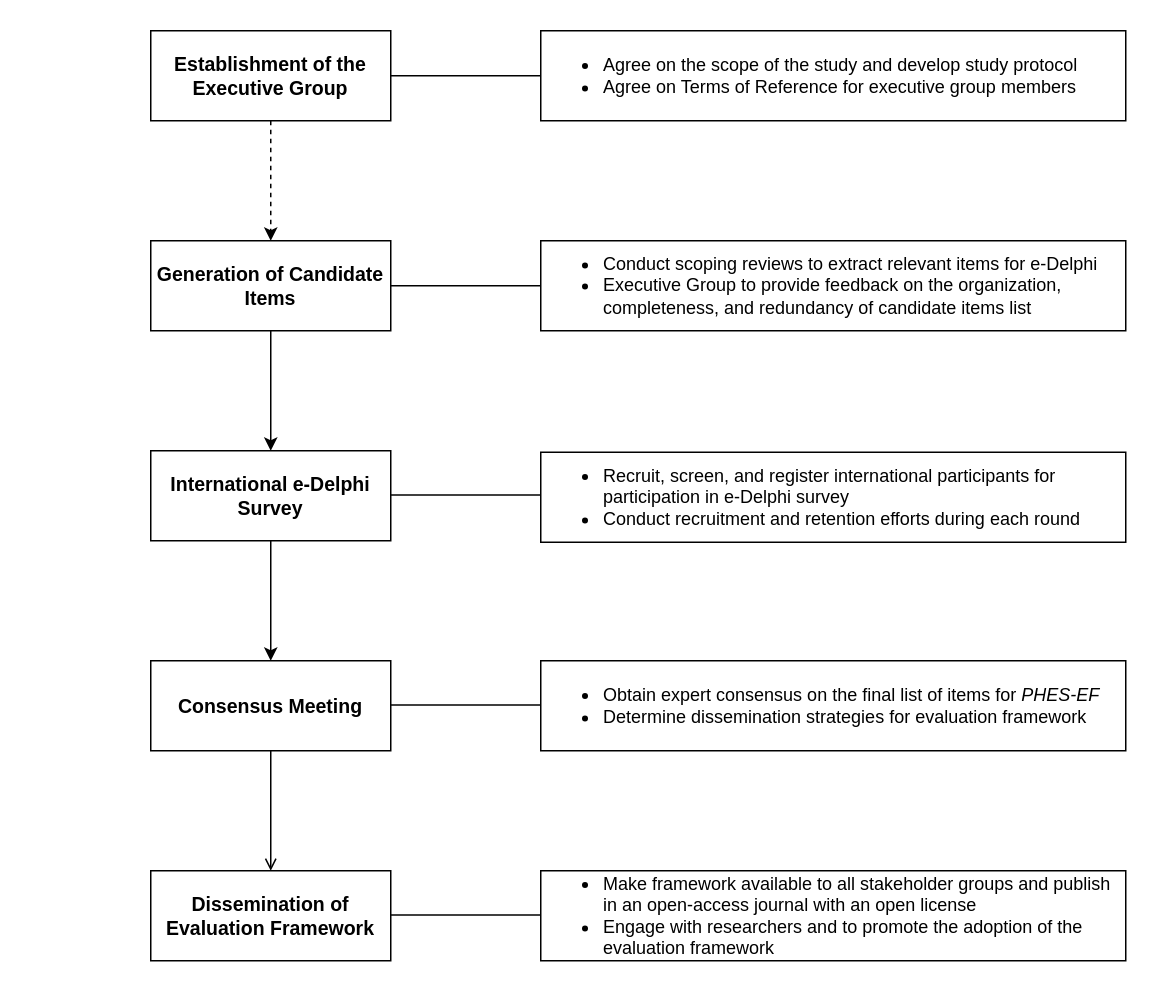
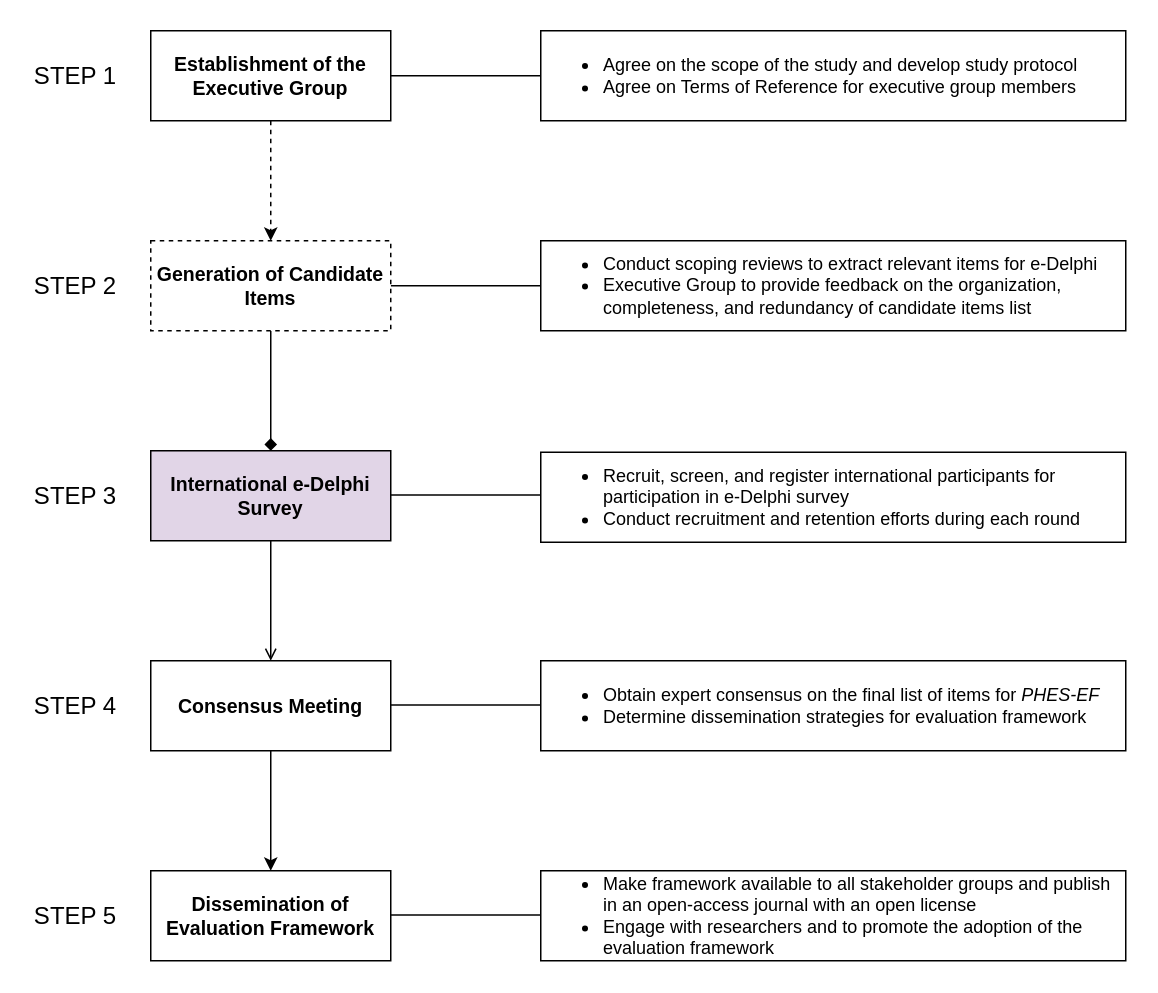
none -> (76, 76)
none -> (76, 286)
(271, 286) -> (271, 286)
(271, 439) -> (271, 438)
none -> (76, 496)
(271, 496) -> (271, 496)
(271, 649) -> (271, 651)
none -> (76, 706)
(271, 861) -> (271, 859)
none -> (76, 916)
